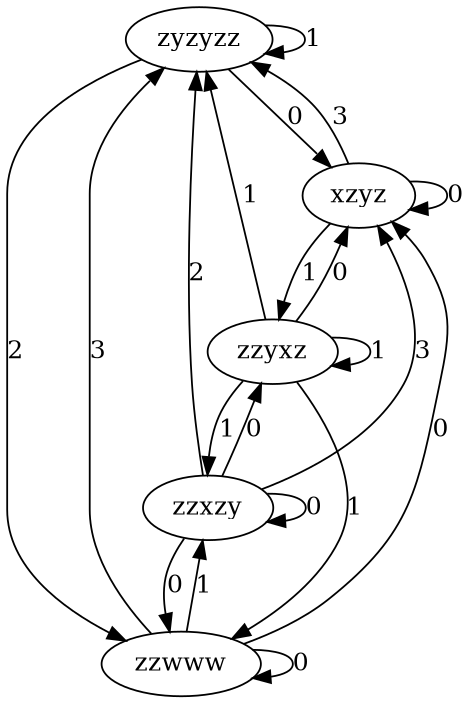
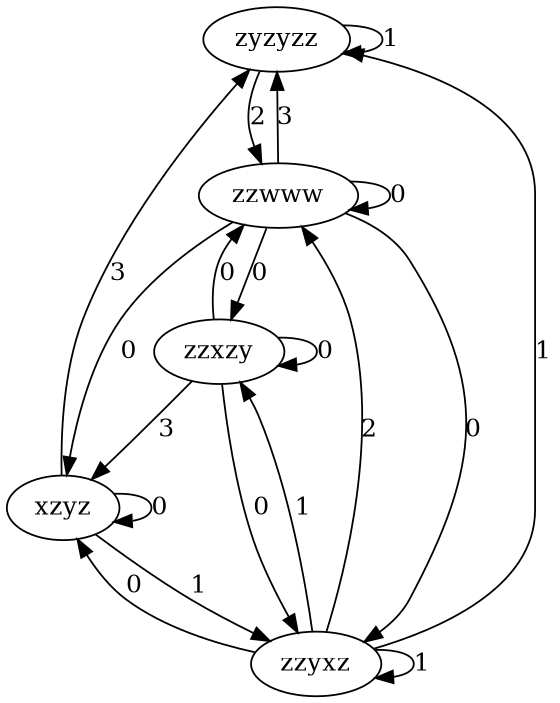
(273, 112) -> none
(189, 283) -> none
none -> (465, 411)
(355, 508) -> (370, 430)
(205, 586) -> (261, 274)
